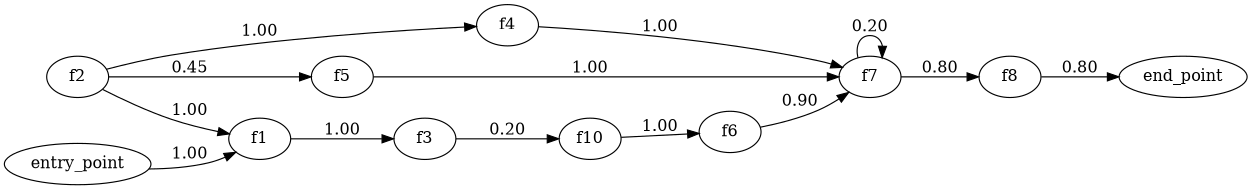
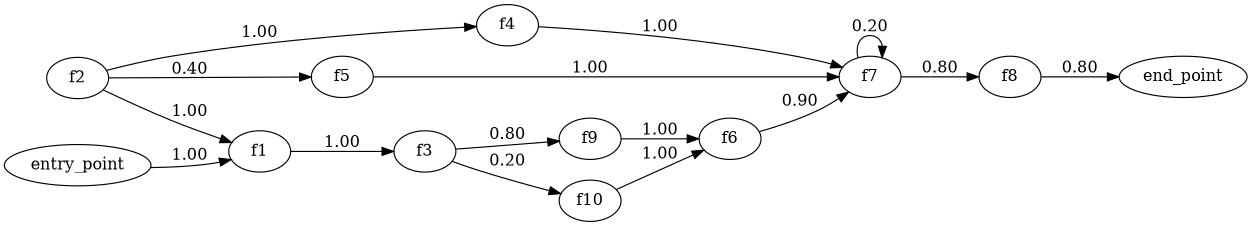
(190, 68) -> (190, 69)
none -> (590, 139)
